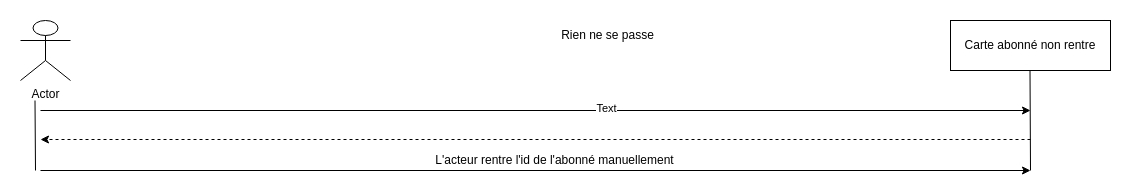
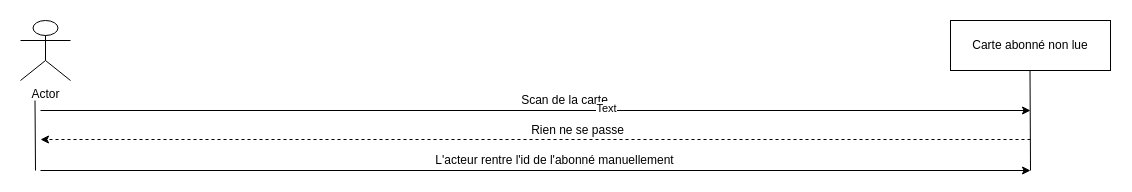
(608, 36) -> (578, 131)
(1031, 46) -> (1031, 46)
none -> (565, 101)
